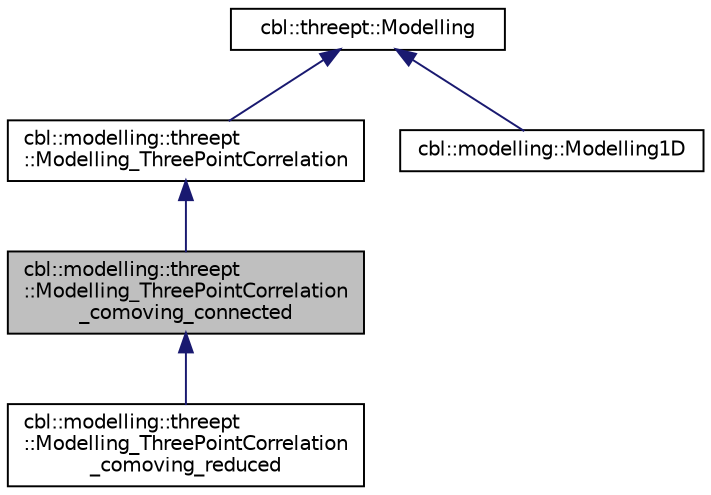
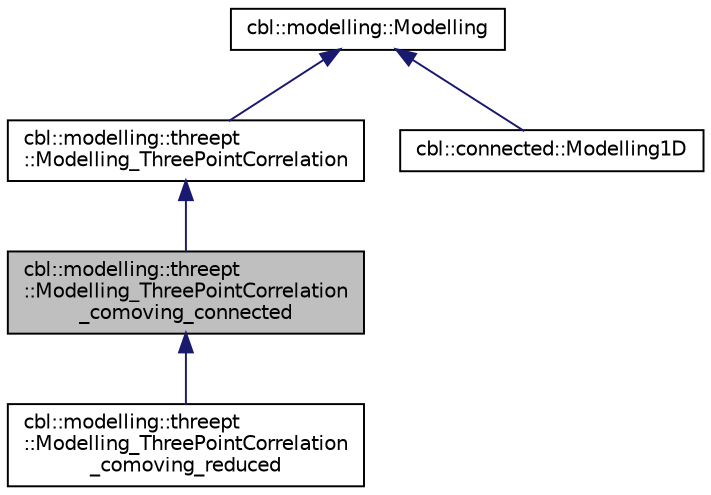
(368, 29) -> (368, 29)
(552, 151) -> (552, 151)
